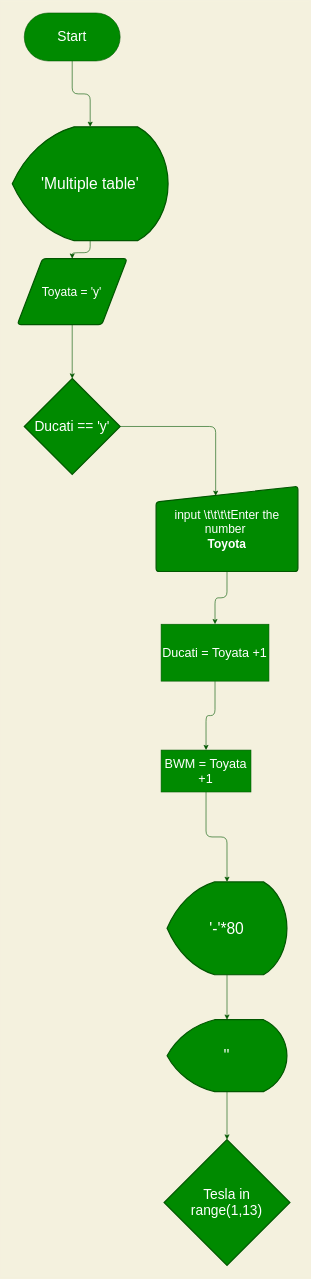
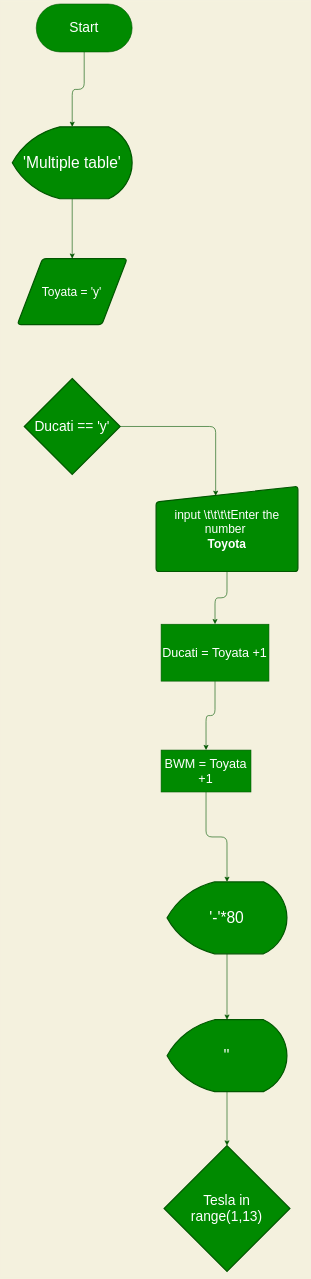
(72, 36) -> (84, 27)
(90, 183) -> (72, 162)
(72, 373) -> none
(227, 929) -> (227, 918)
(227, 1203) -> (227, 1209)
